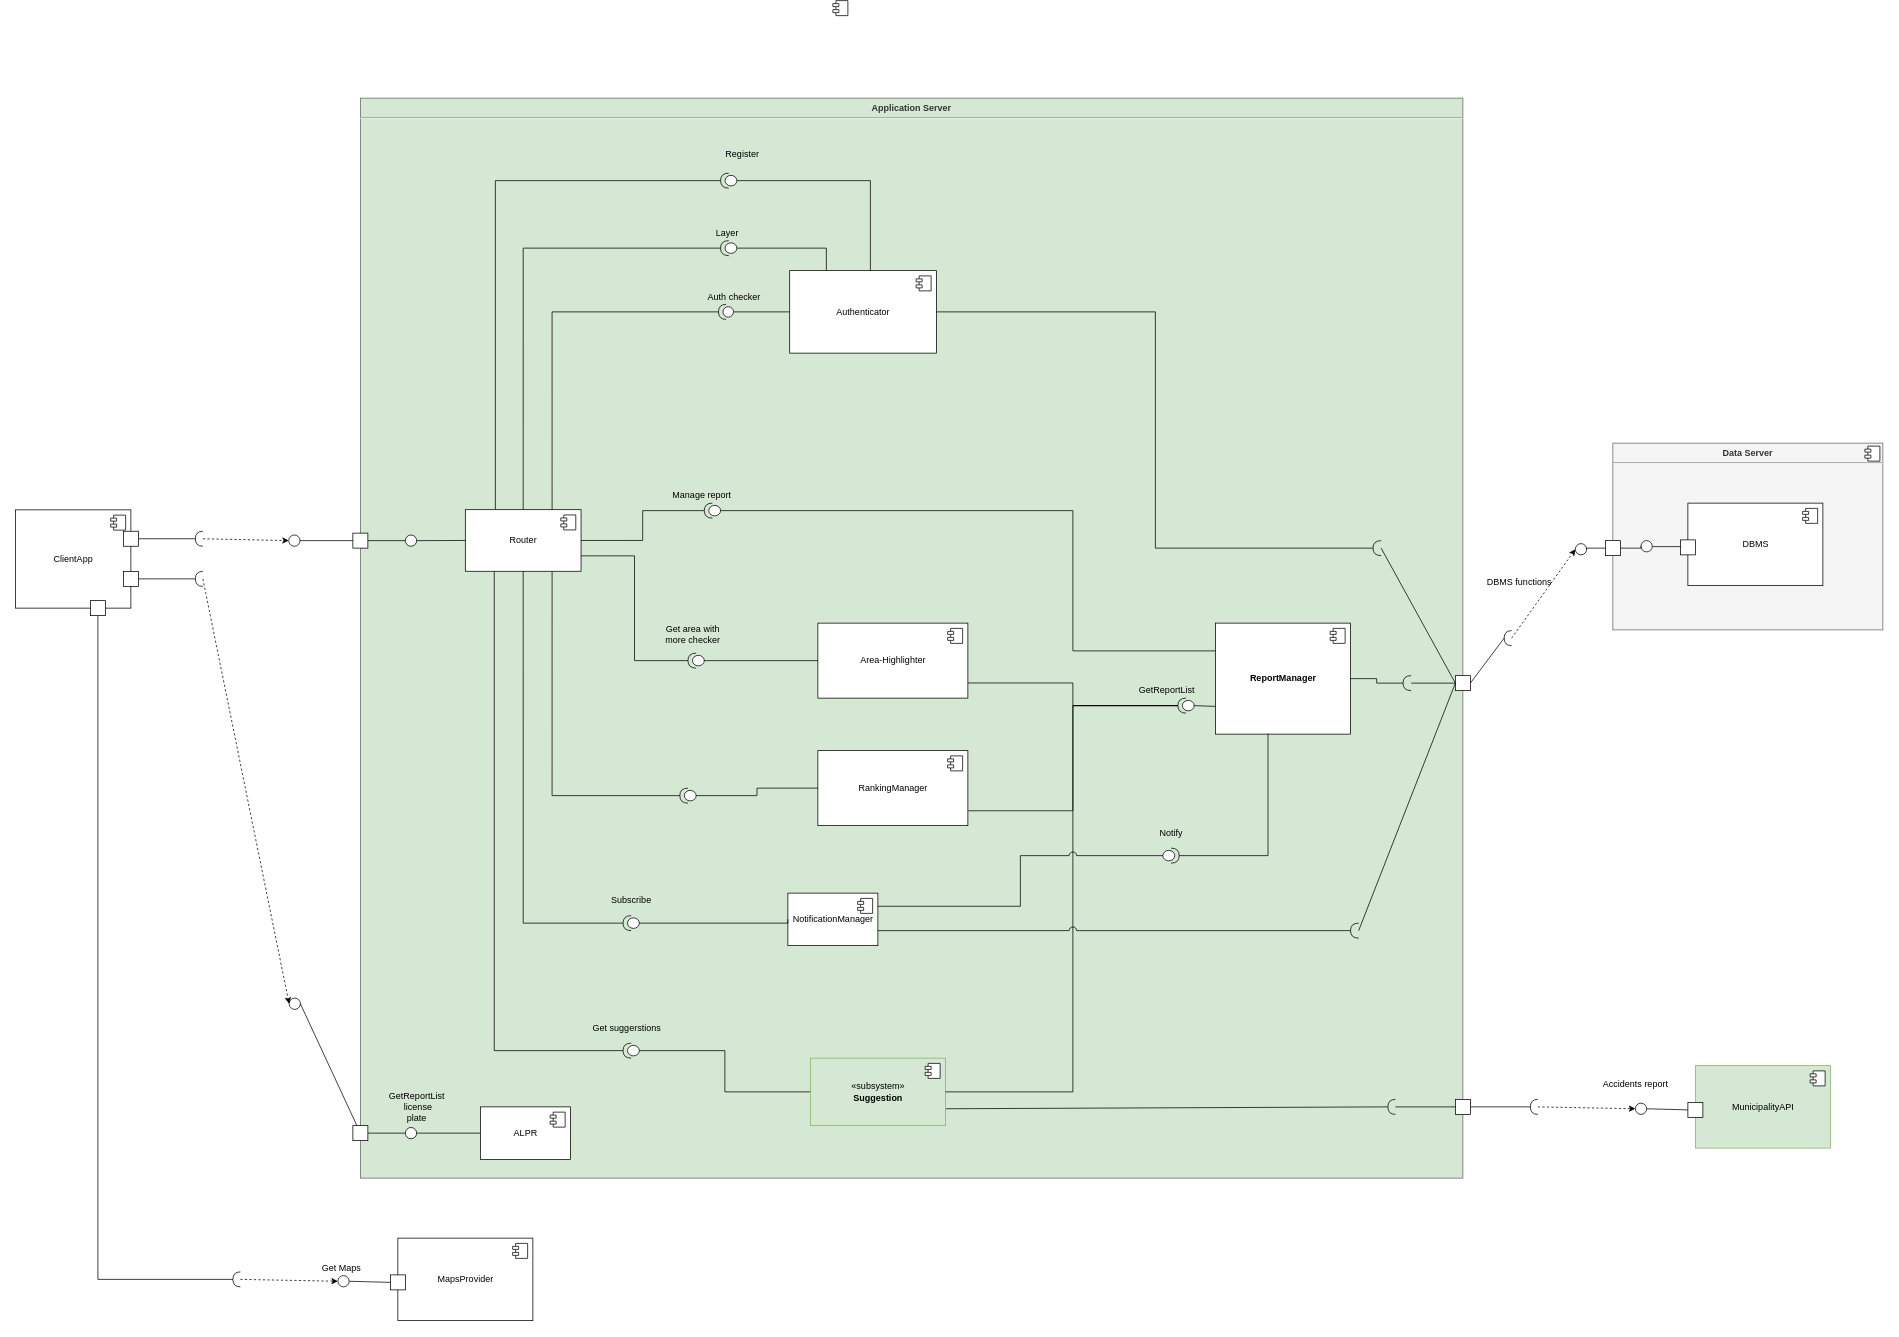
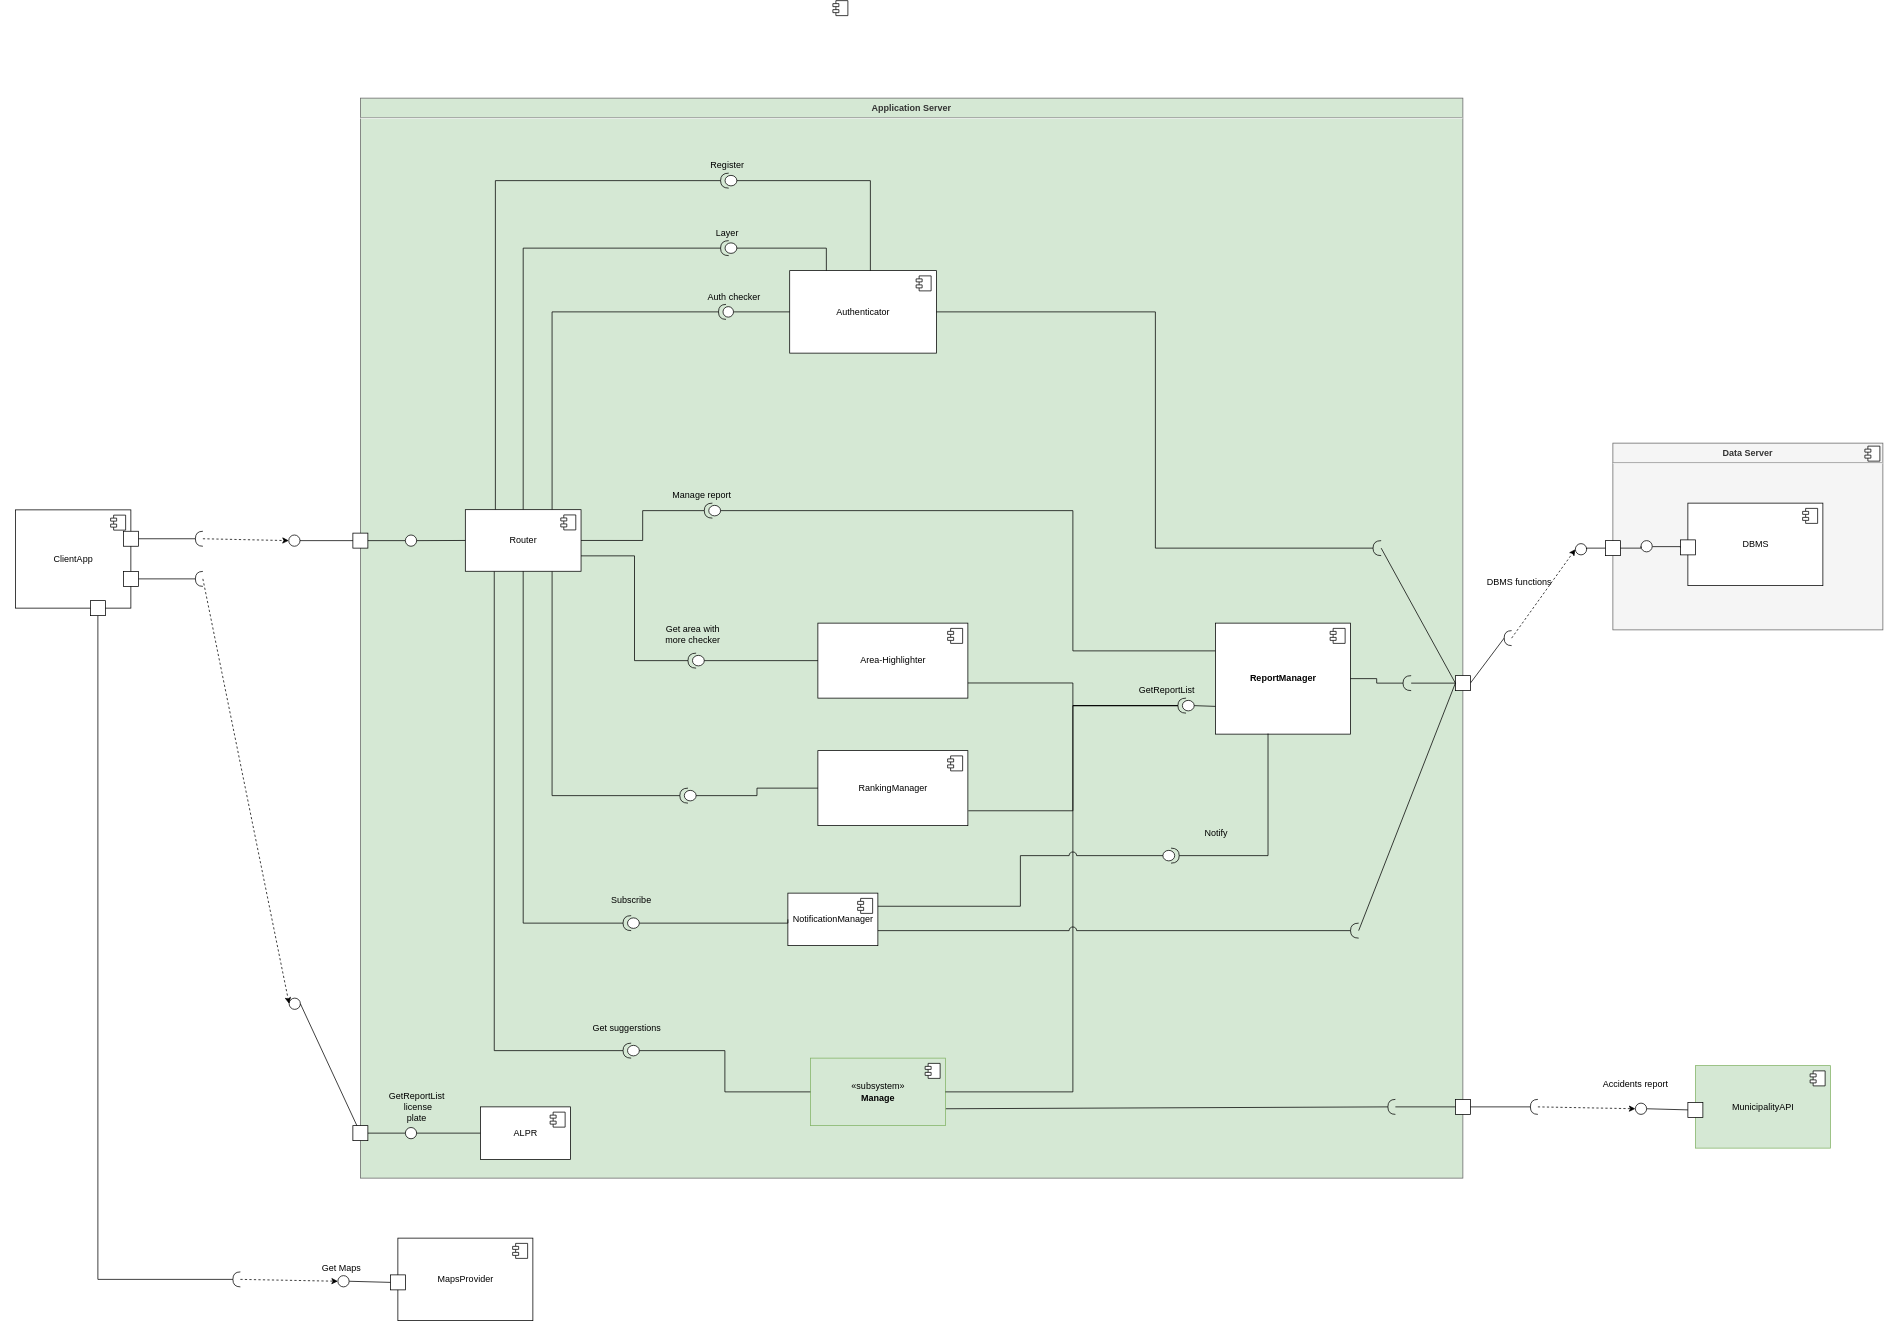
(742, 154) -> (727, 165)
(1171, 833) -> (1216, 833)
(878, 1092) -> (878, 1092)
